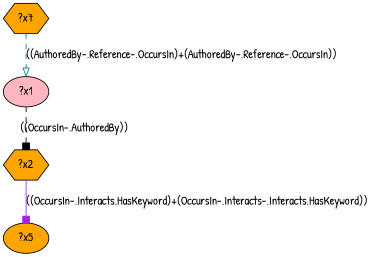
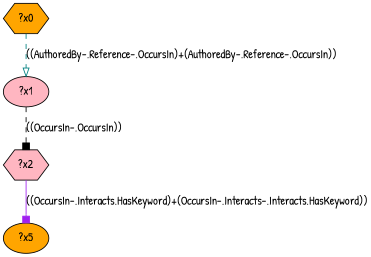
(26, 19) -> (26, 19)
(74, 128) -> (74, 128)
(26, 165) -> (26, 165)
